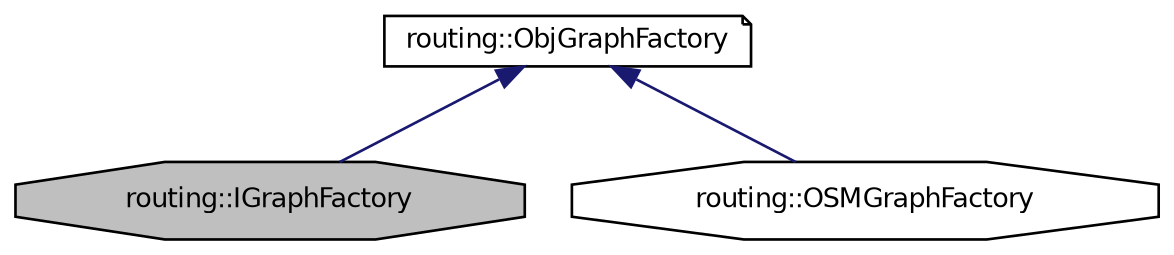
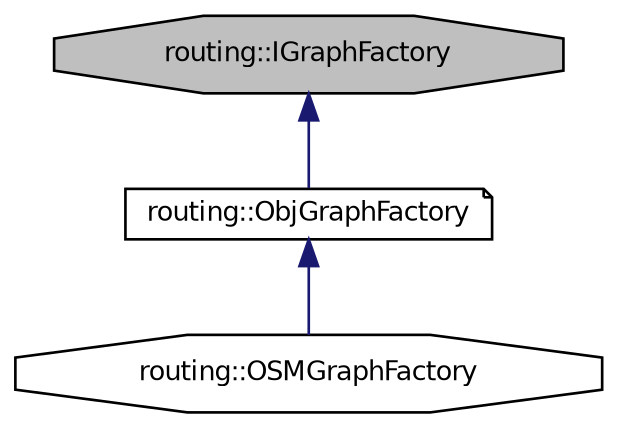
(419, 121) -> (309, 154)
